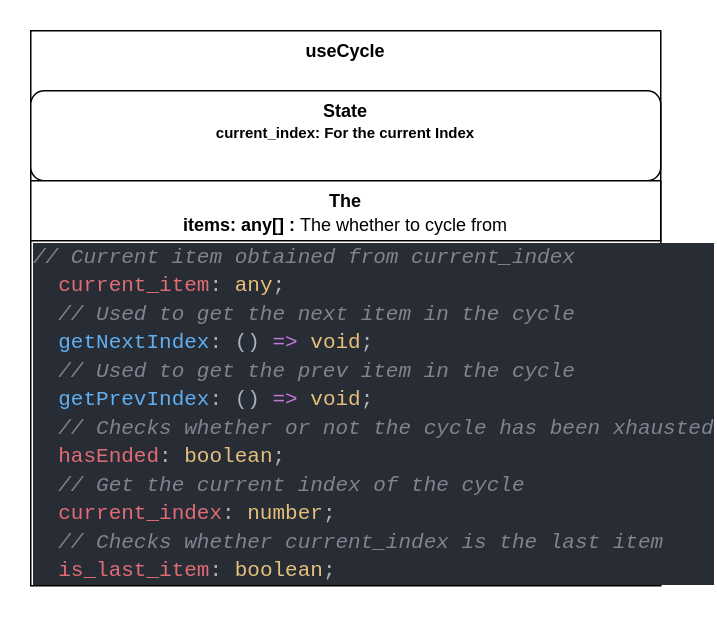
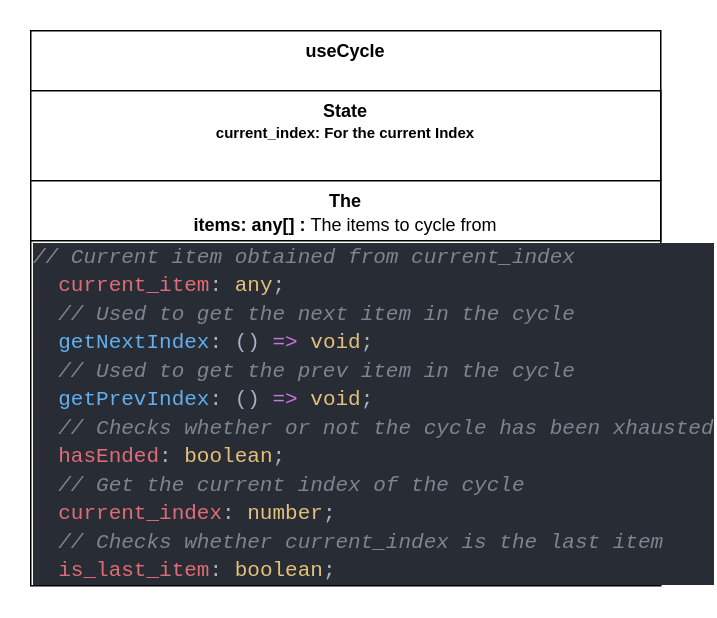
(346, 136) -> (346, 136)
(346, 226) -> (346, 226)
